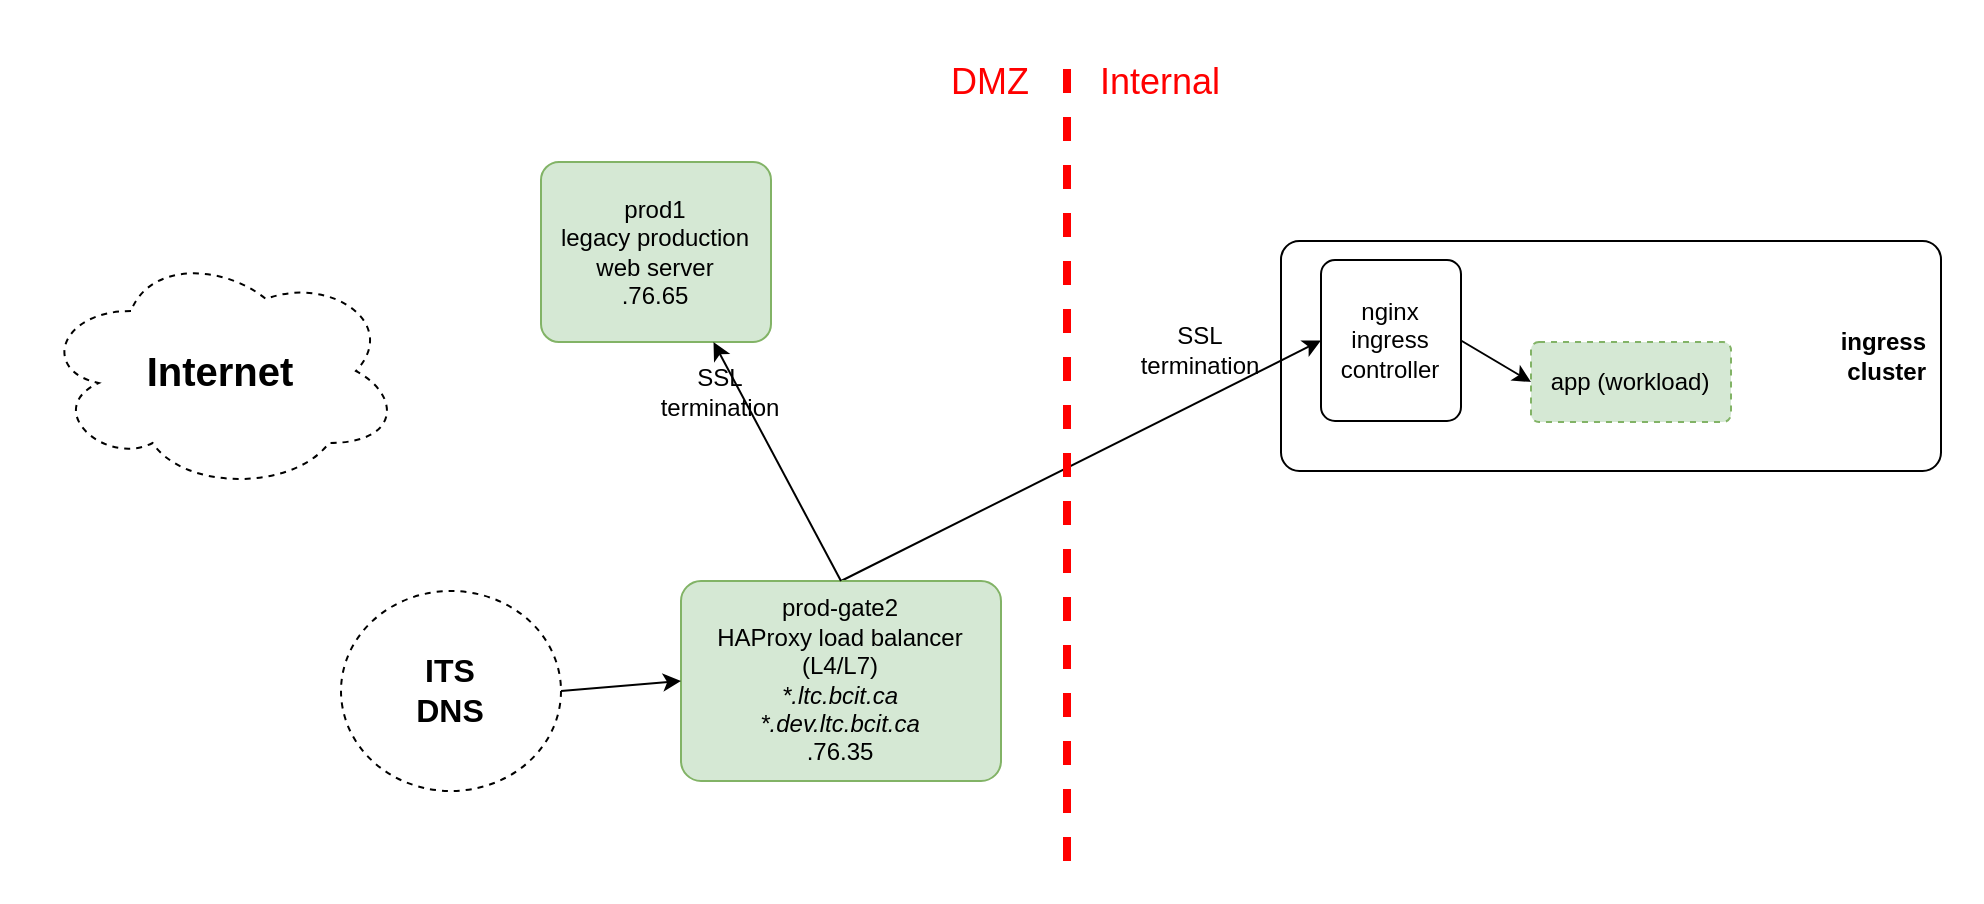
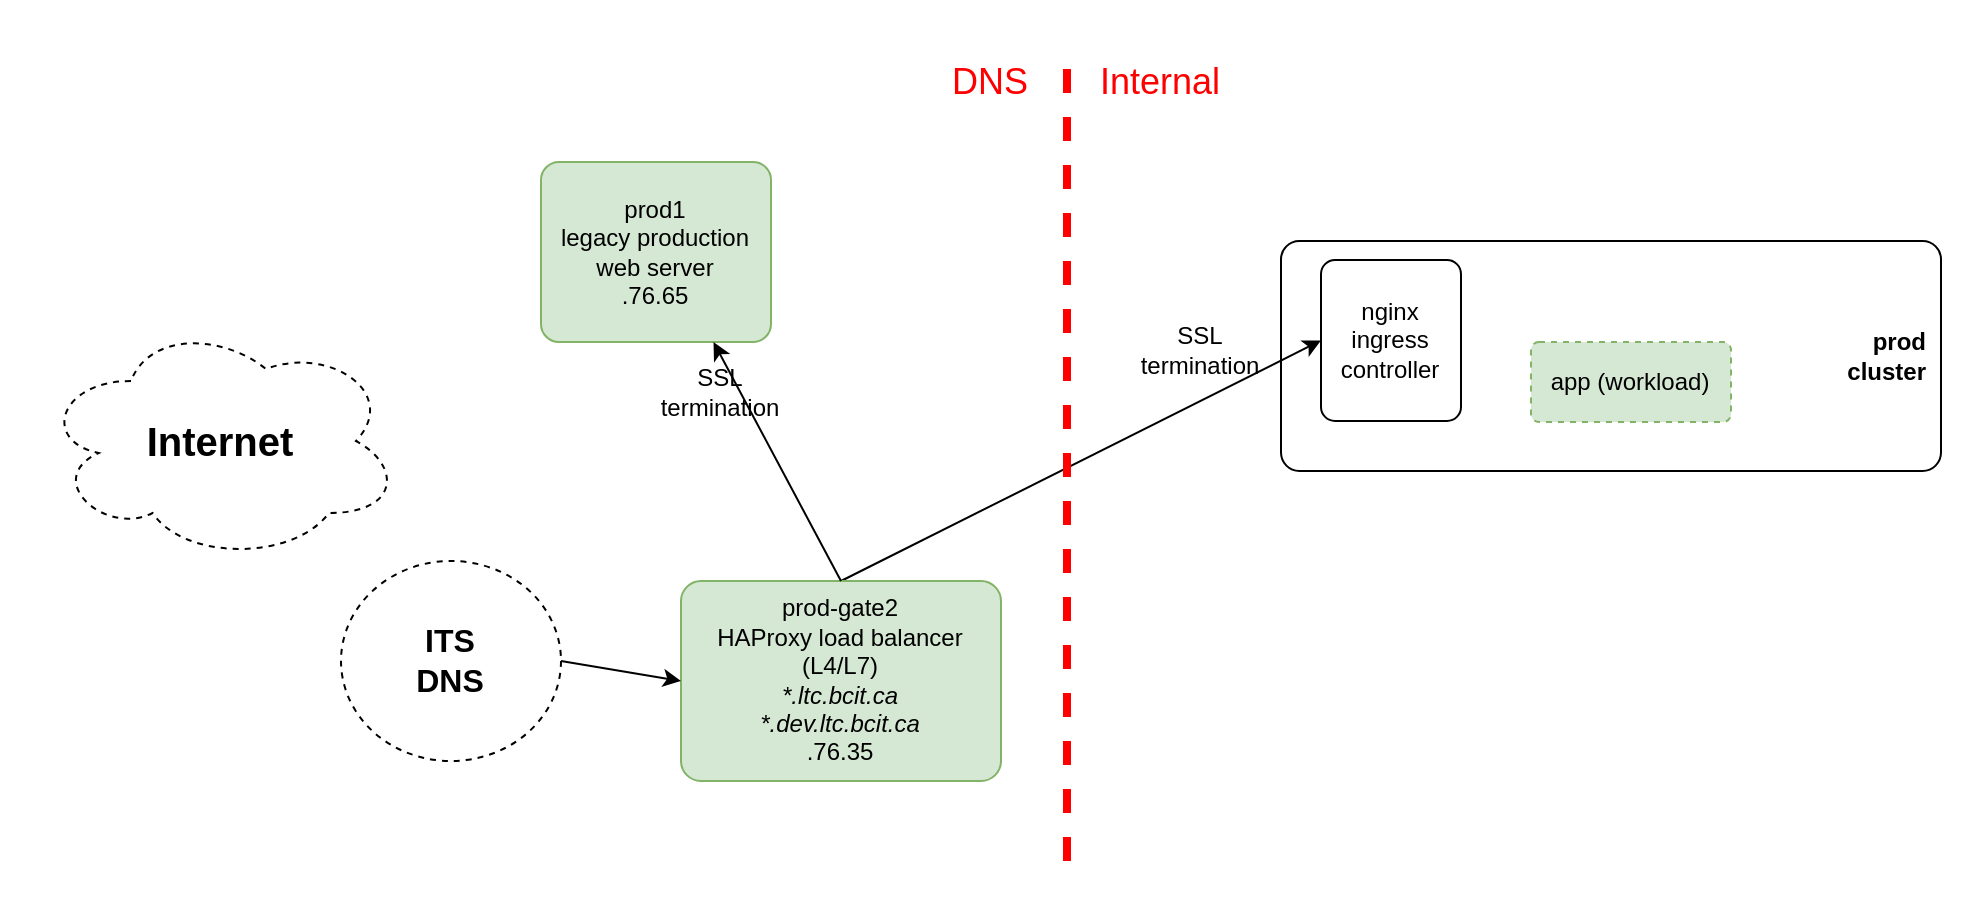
(991, 81) -> (991, 81)
(1883, 357) -> (1883, 357)
(1491, 358) -> none
(221, 371) -> (221, 441)
(451, 691) -> (451, 661)
